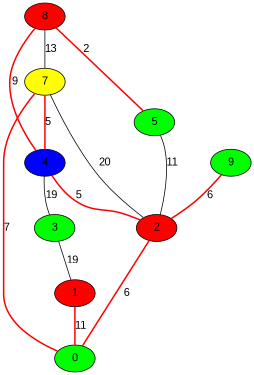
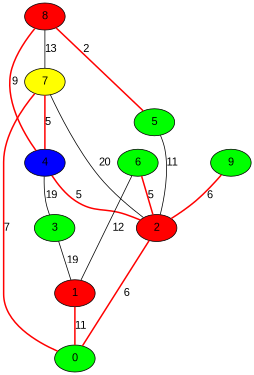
none -> (138, 163)
